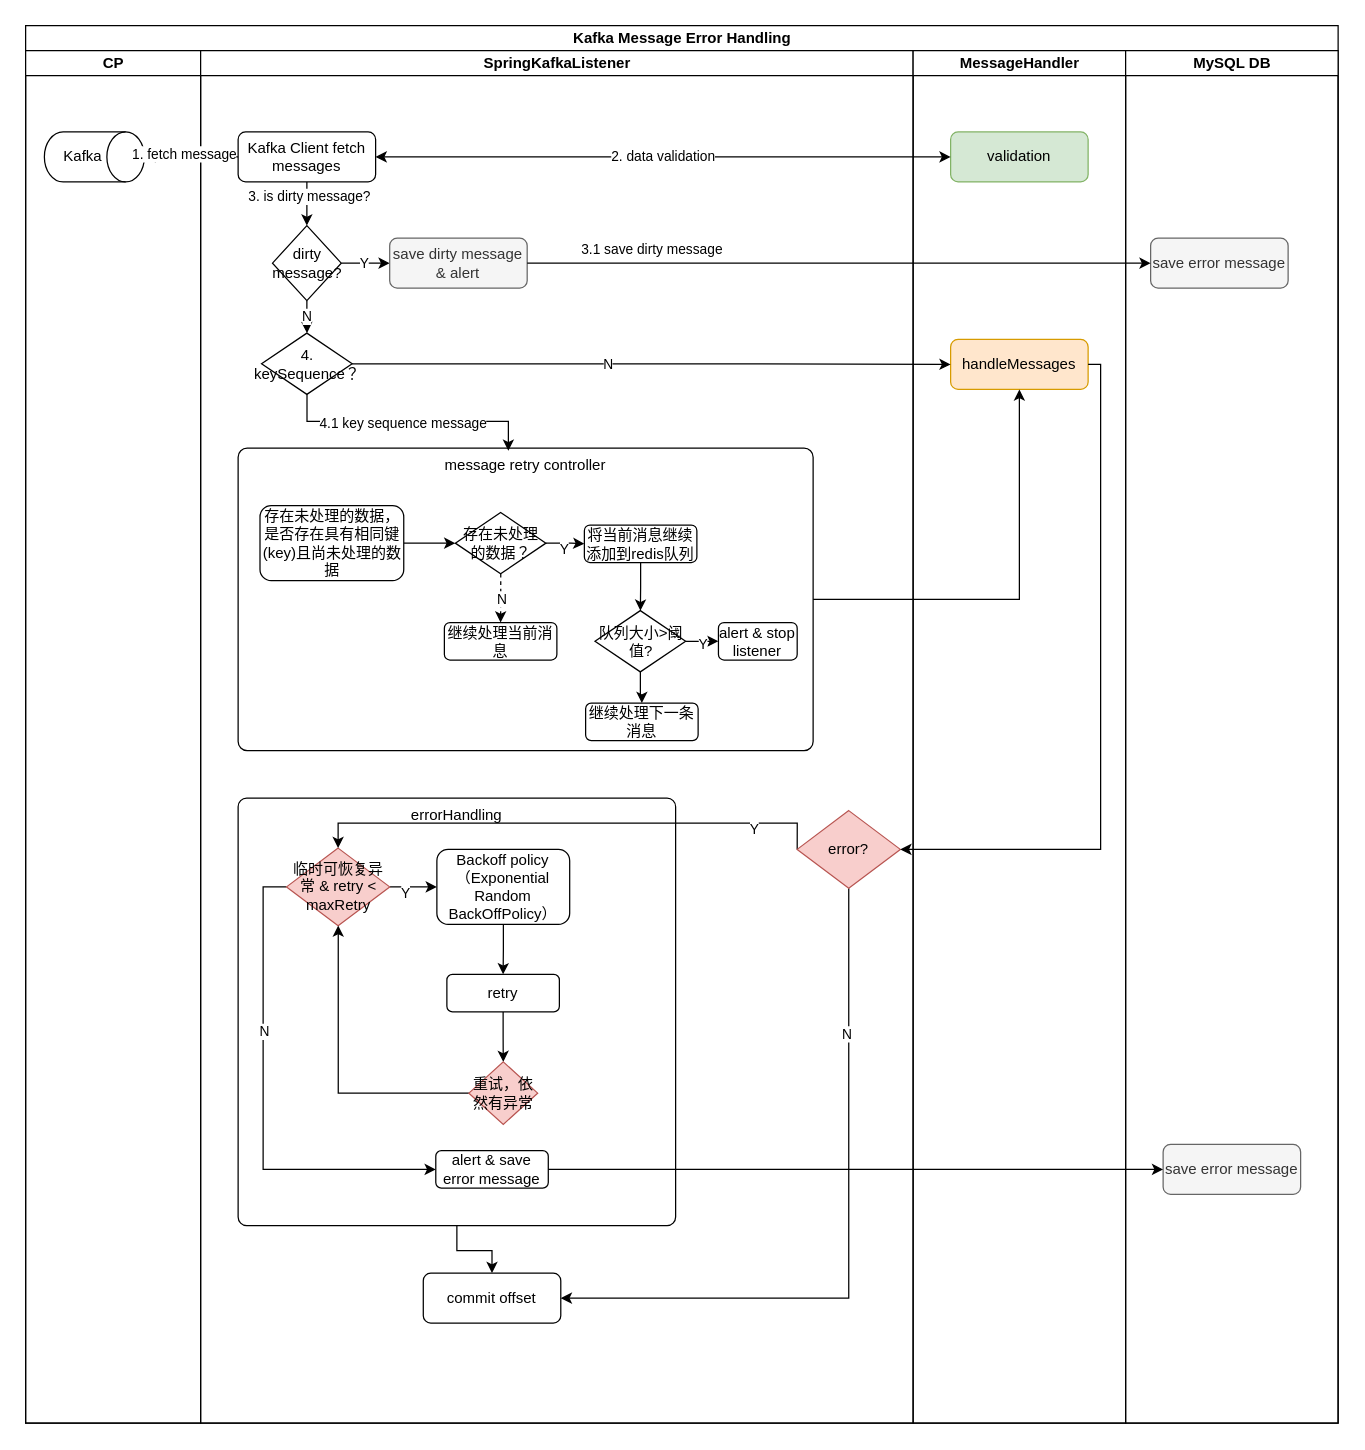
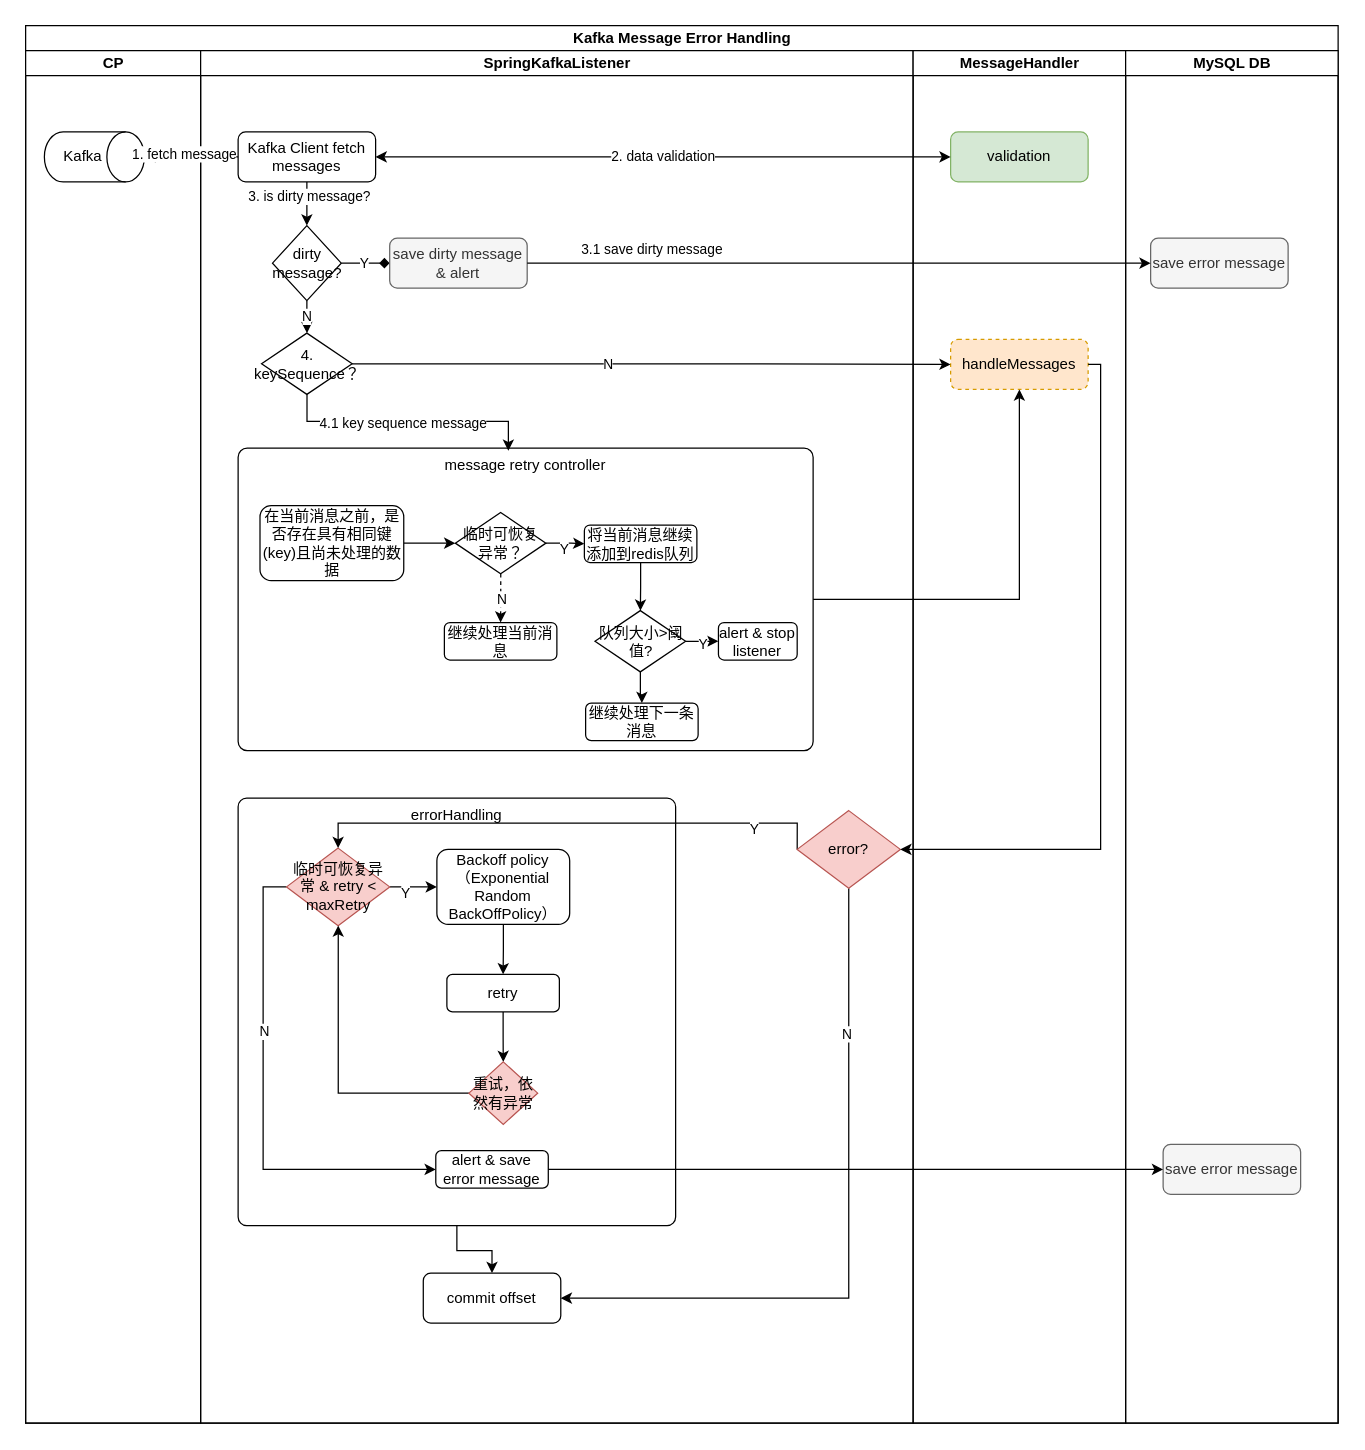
(380, 263) -> (379, 263)
(1019, 364) -> (1019, 364)
(333, 543) -> (333, 543)
(501, 543) -> (501, 543)
